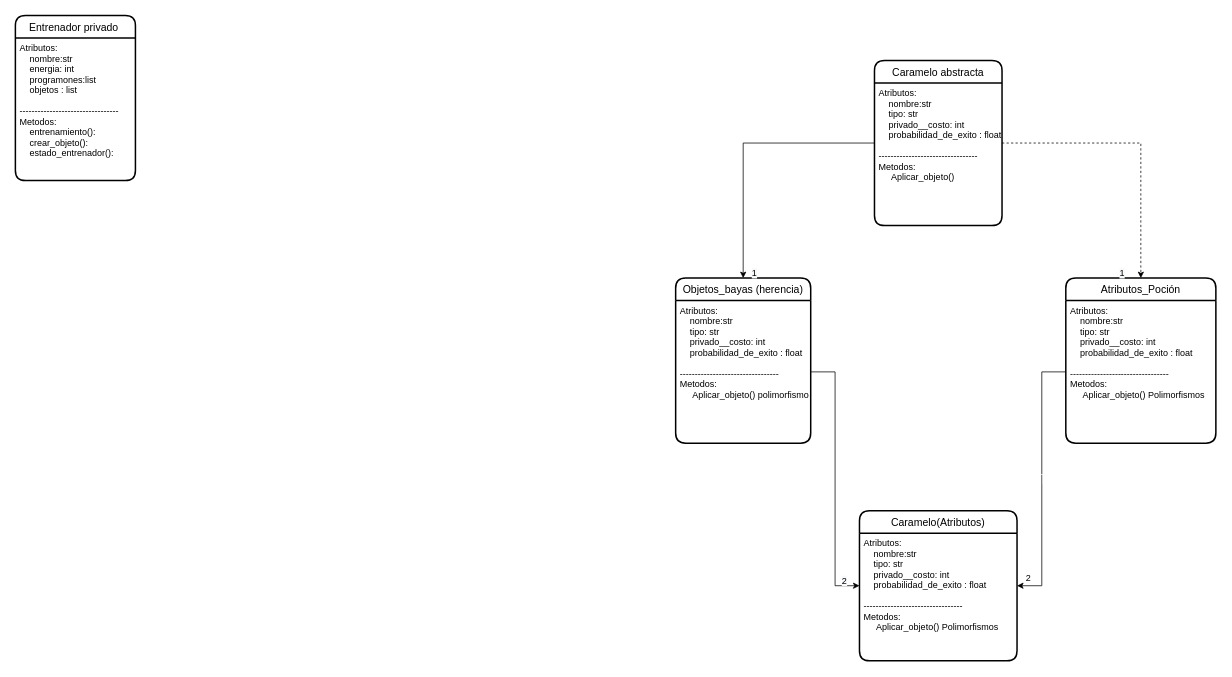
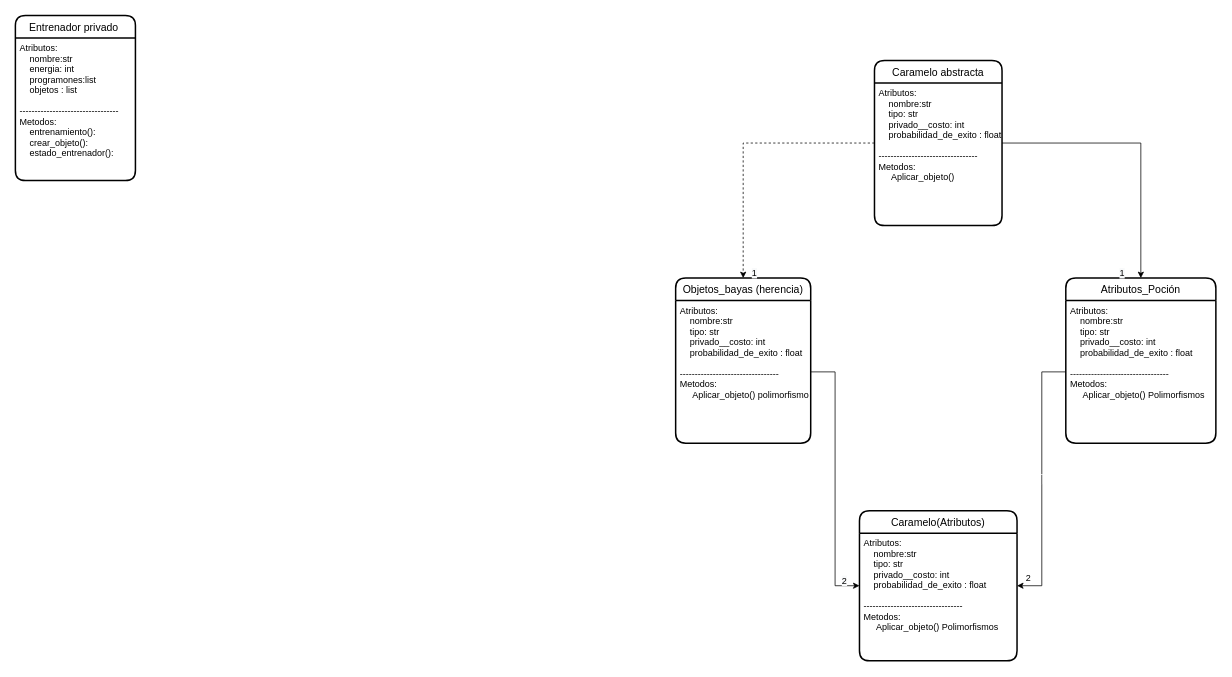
(743, 143) -> (743, 143)
(1136, 143) -> (1136, 143)
